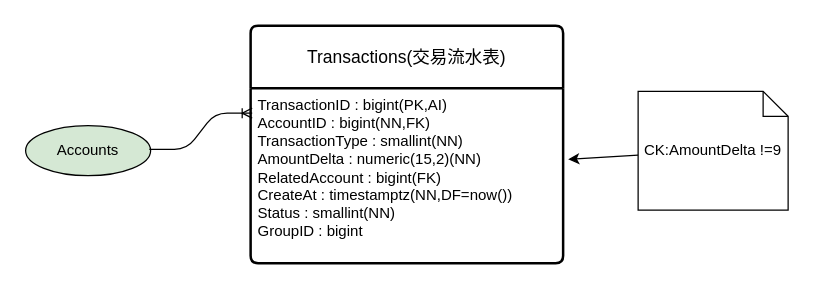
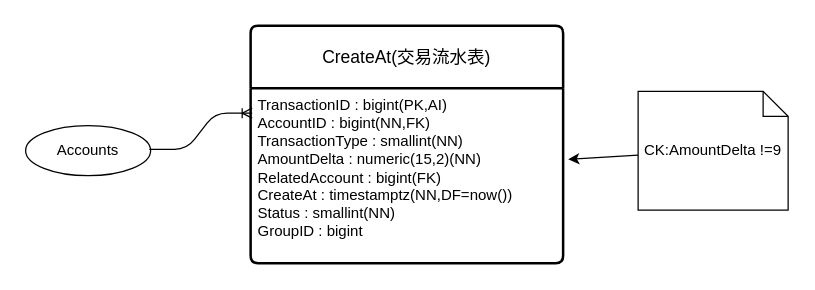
(407, 57) -> (407, 57)
(88, 151) -> (88, 151)
